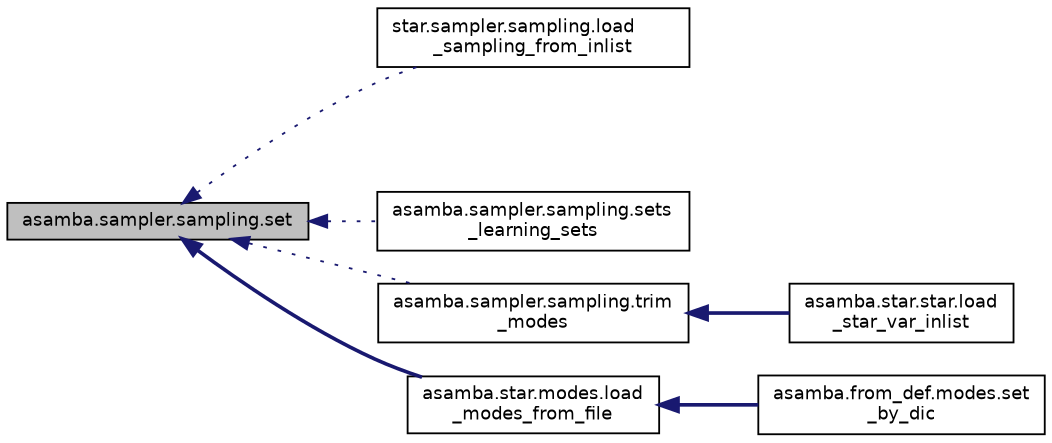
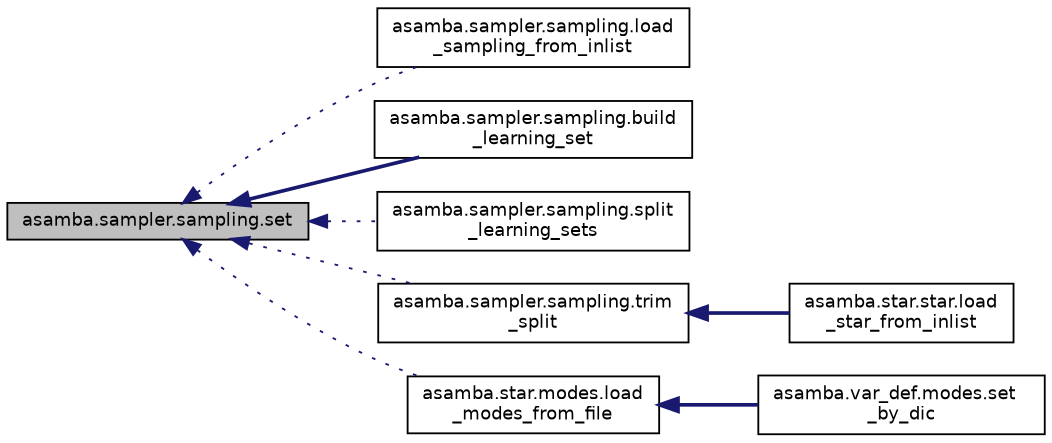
(533, 38) -> (533, 38)
none -> (533, 129)
(533, 221) -> (533, 221)
(533, 313) -> (533, 313)
(902, 313) -> (902, 313)
(305, 322) -> (305, 322)
(902, 405) -> (902, 405)
